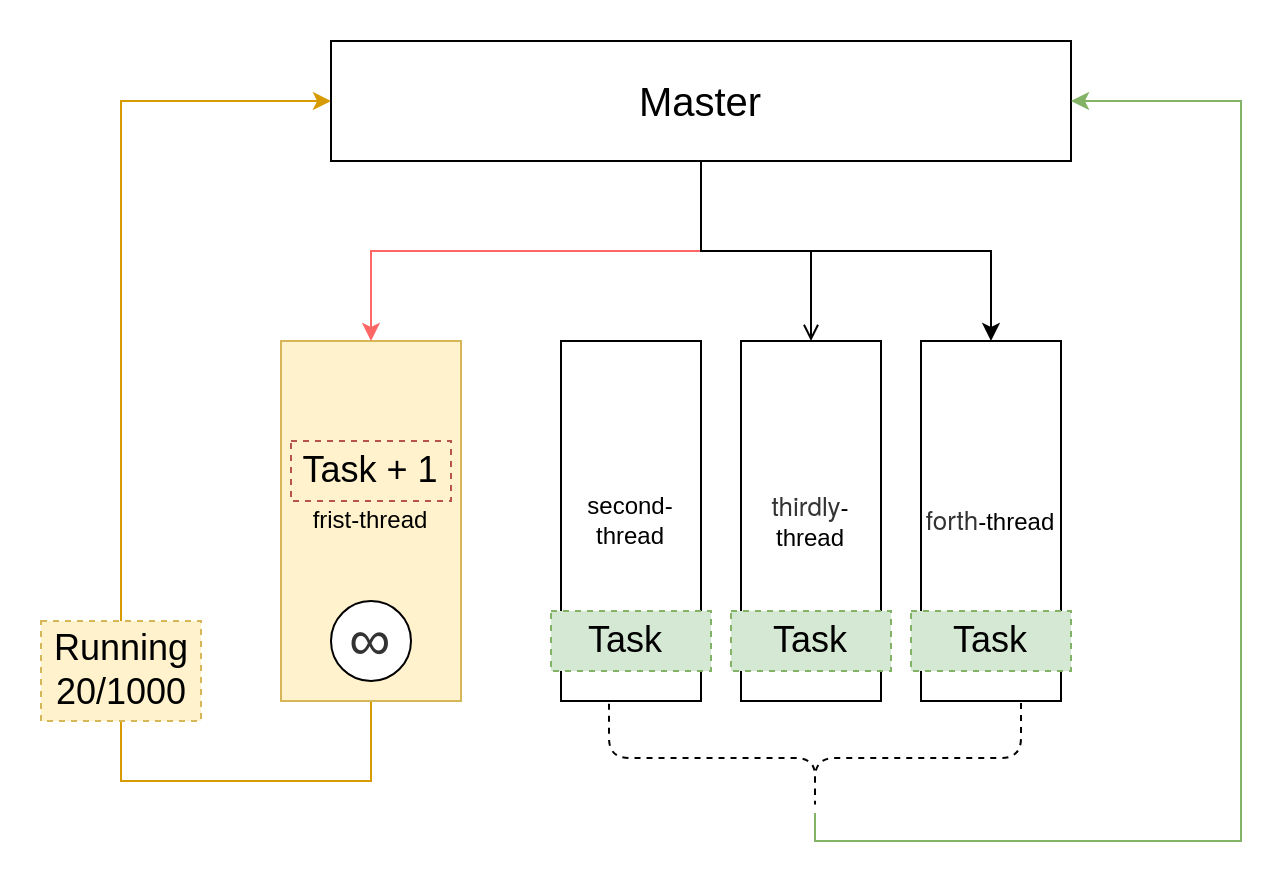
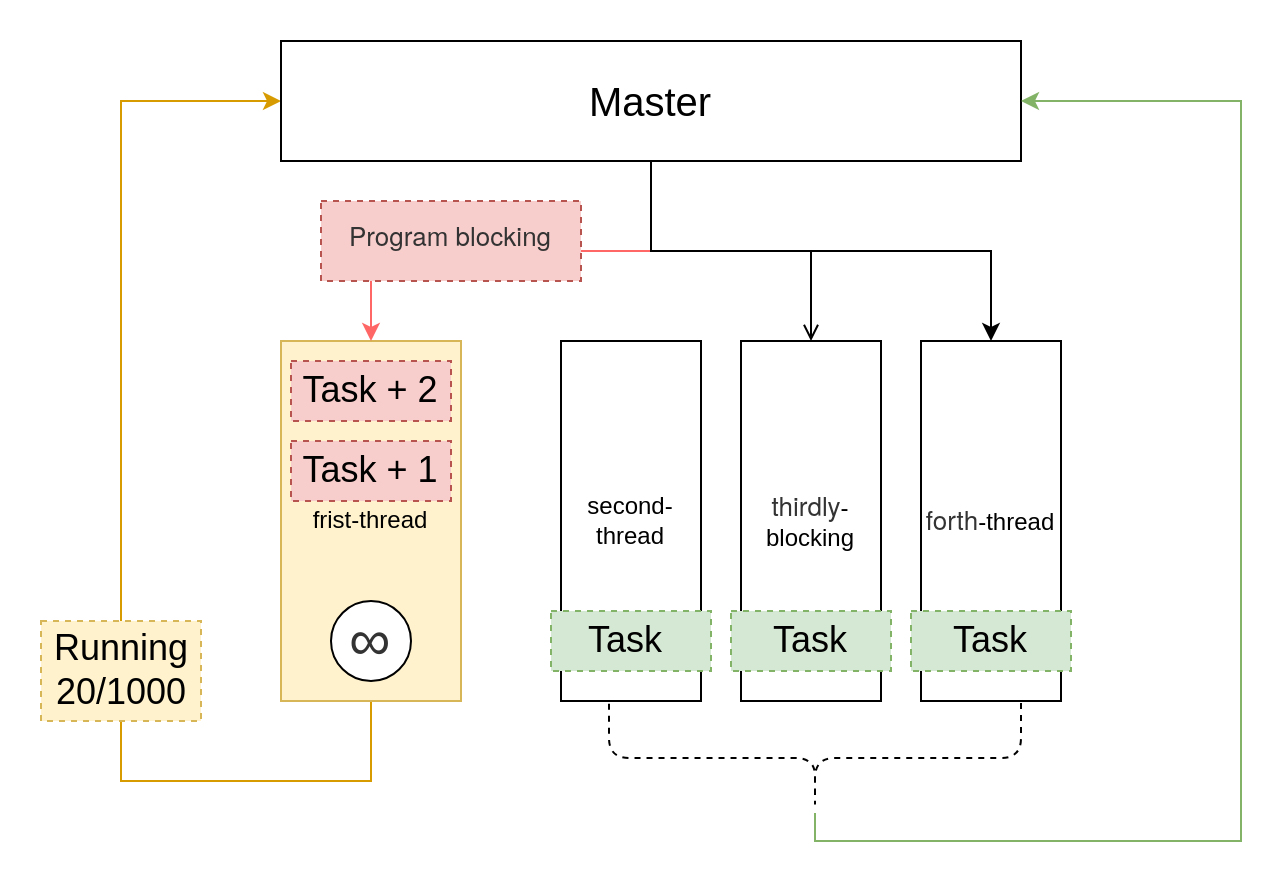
(701, 101) -> (651, 101)
none -> (451, 241)
none -> (371, 391)
(371, 471) -> (371, 471)
(811, 521) -> (811, 521)
